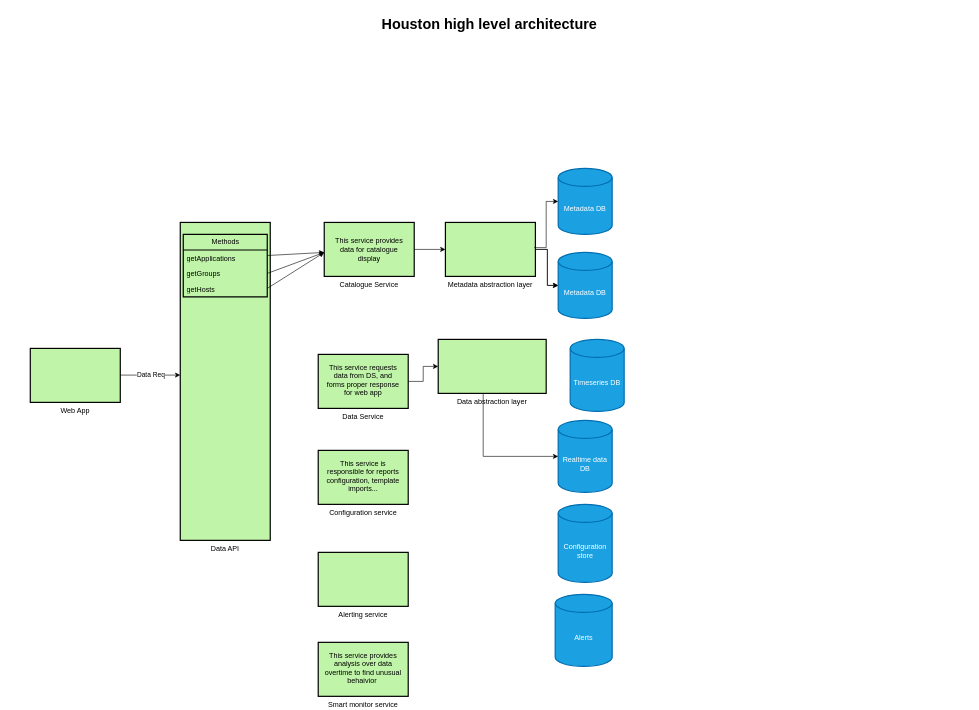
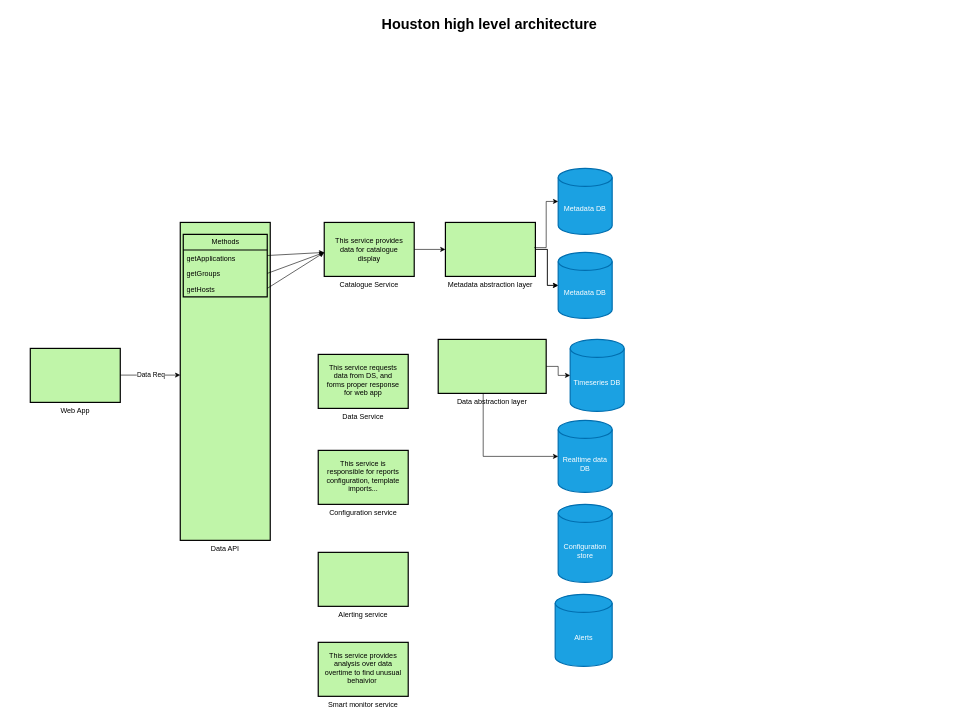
none -> (558, 368)
(416, 381) -> none
